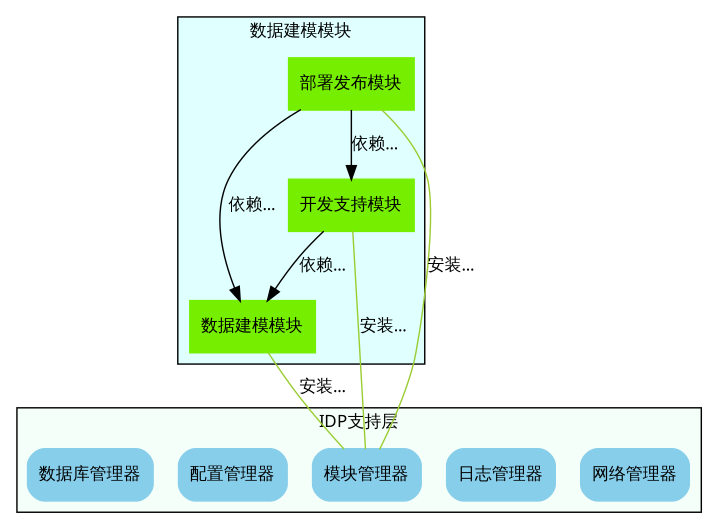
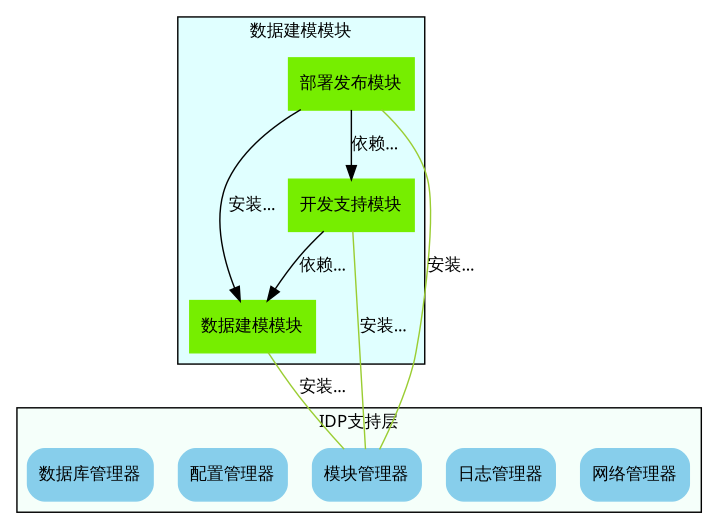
(253, 205) -> (253, 205)
